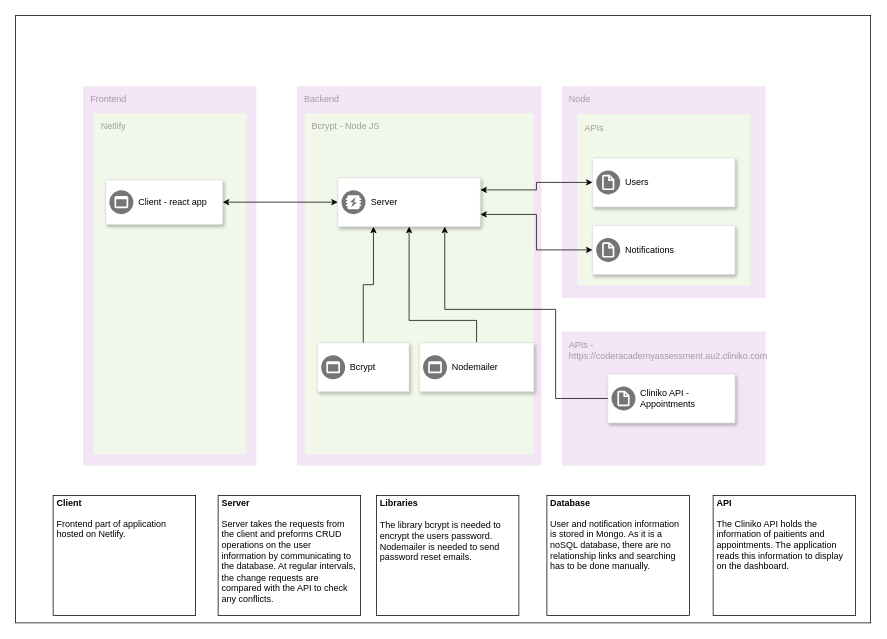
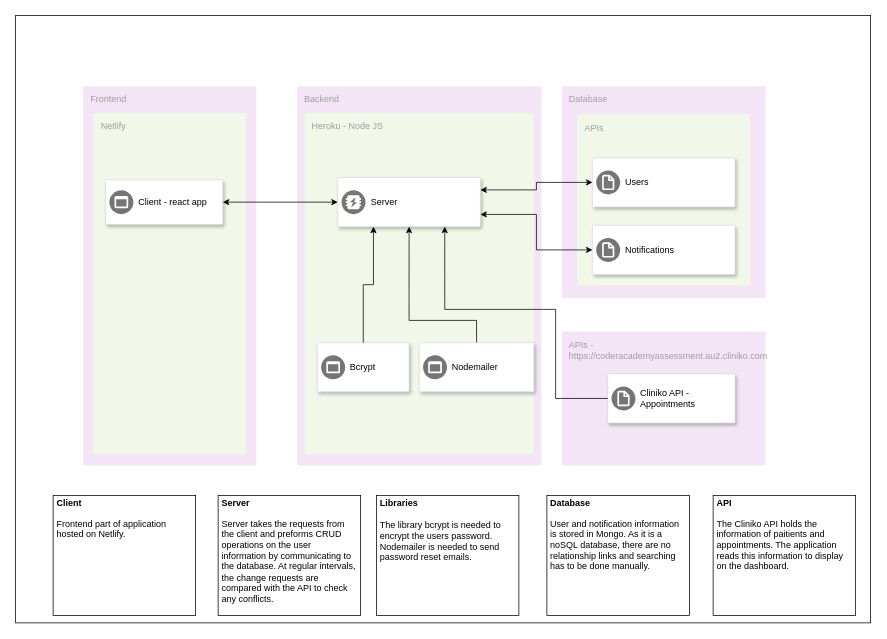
(579, 100) -> (589, 100)
(348, 127) -> (348, 127)
